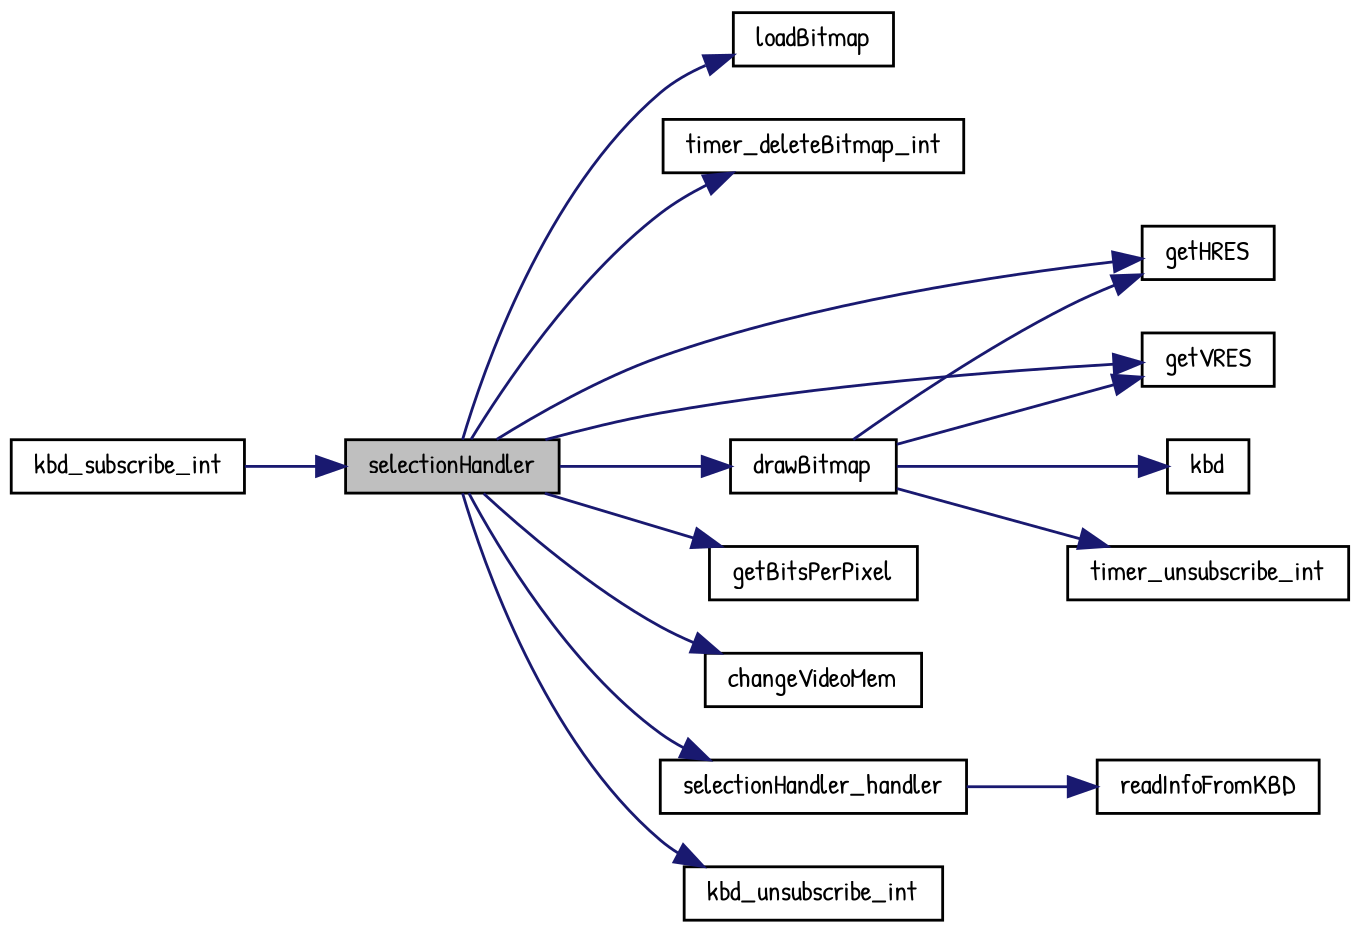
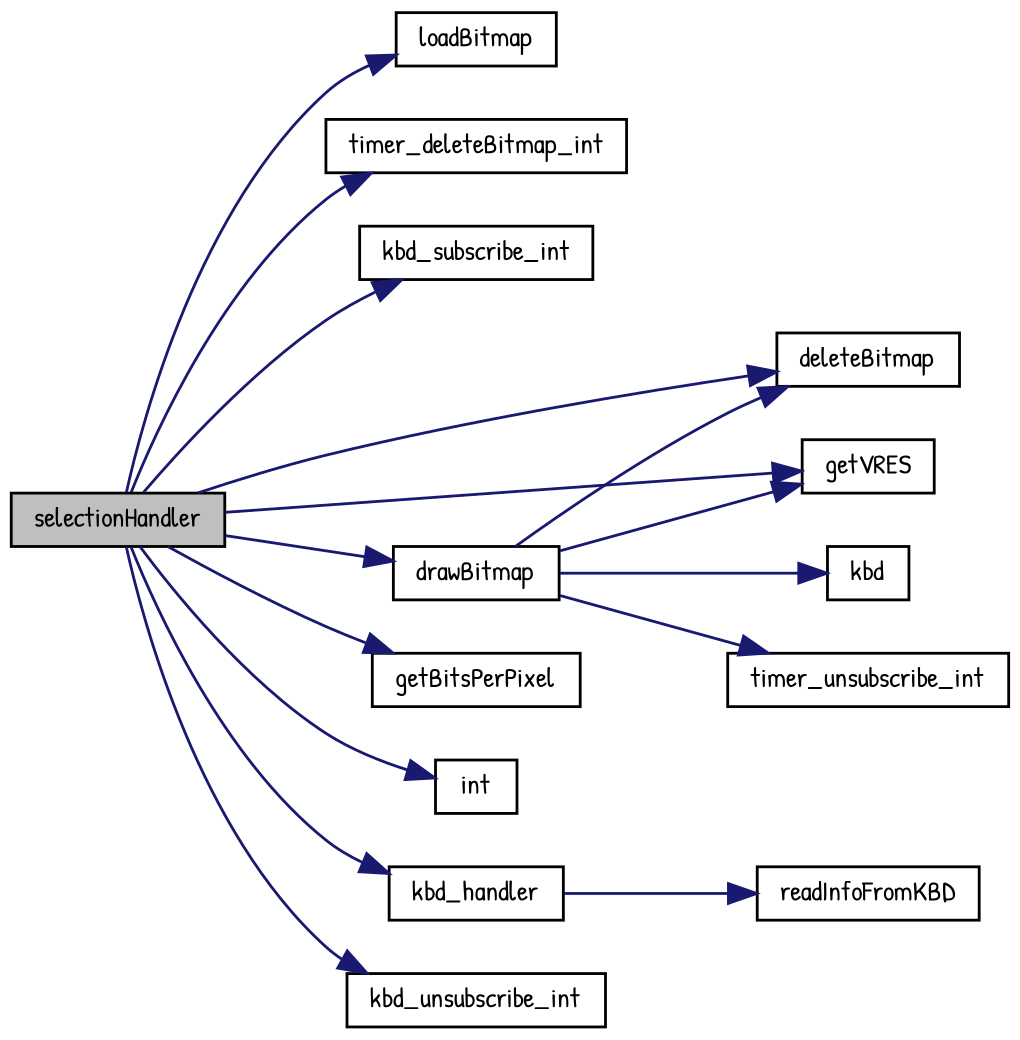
(1208, 253) -> (868, 360)
(281, 466) -> (250, 381)
(813, 680) -> (476, 787)
(813, 787) -> (476, 893)
